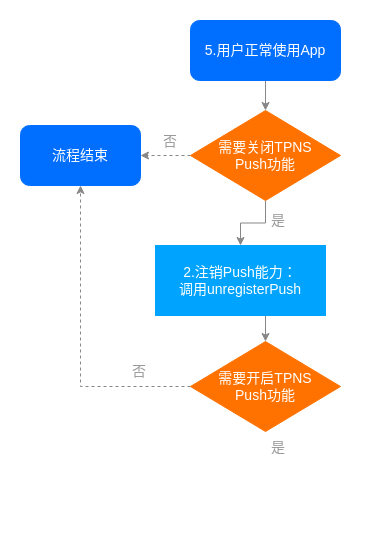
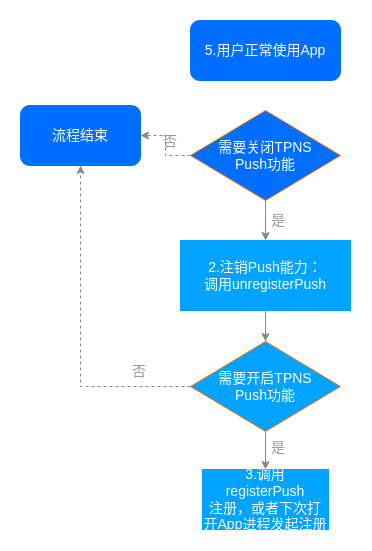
(266, 100) -> none
(81, 156) -> (81, 136)
(266, 156) -> (266, 156)
(241, 281) -> (266, 276)
(266, 387) -> (266, 387)
none -> (266, 432)
none -> (266, 500)
